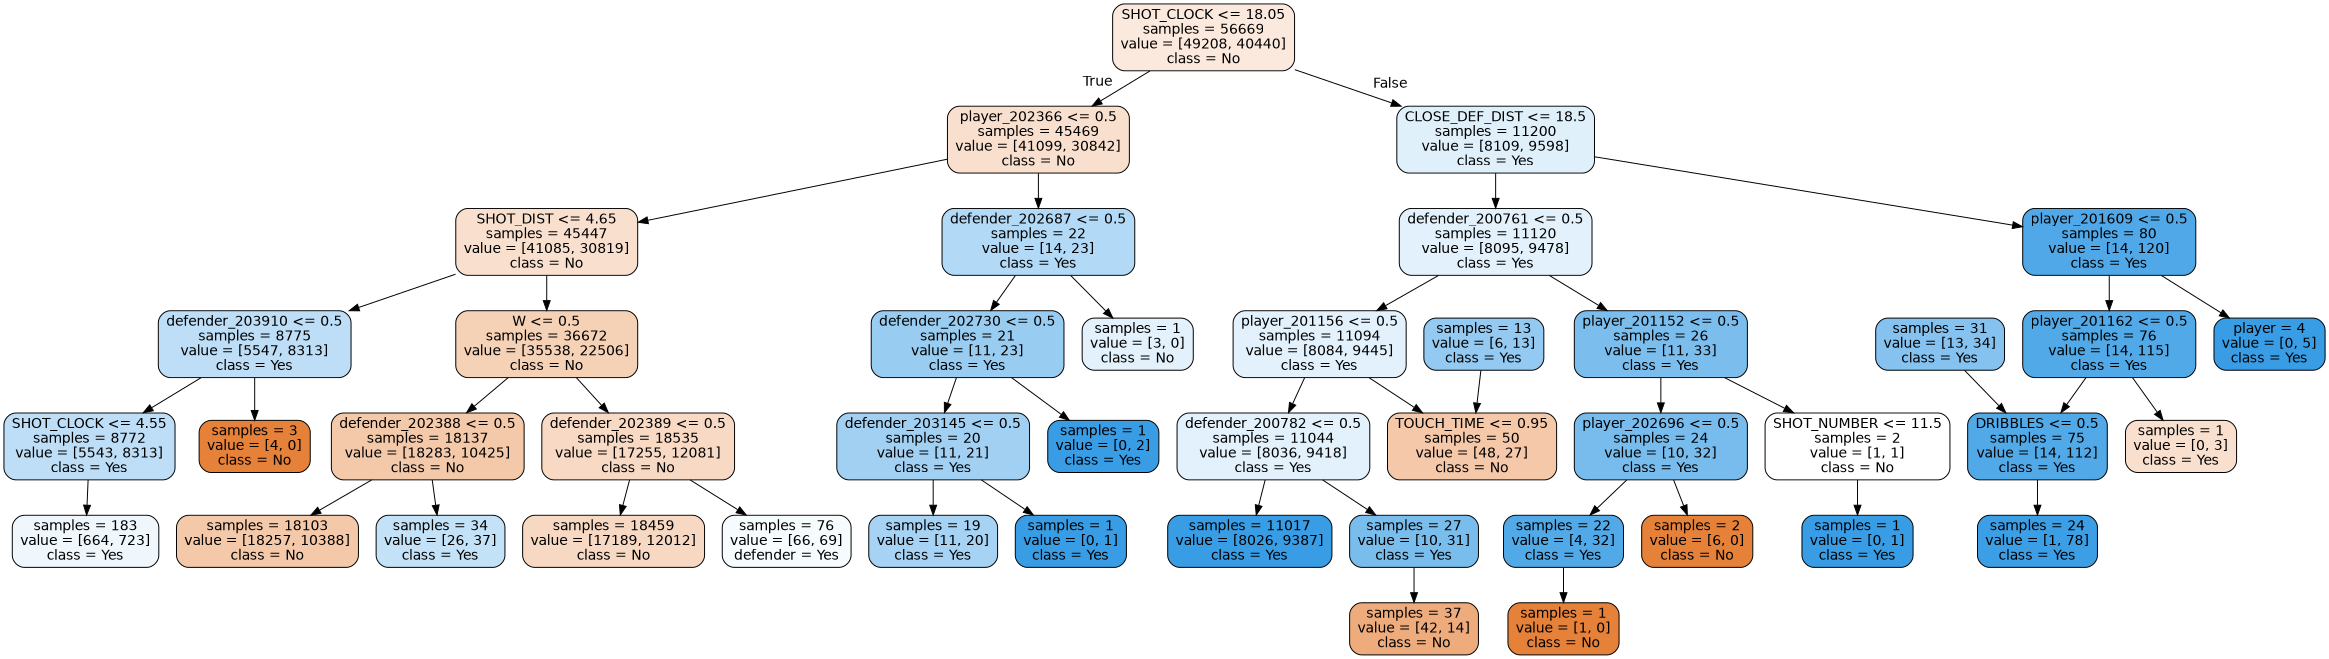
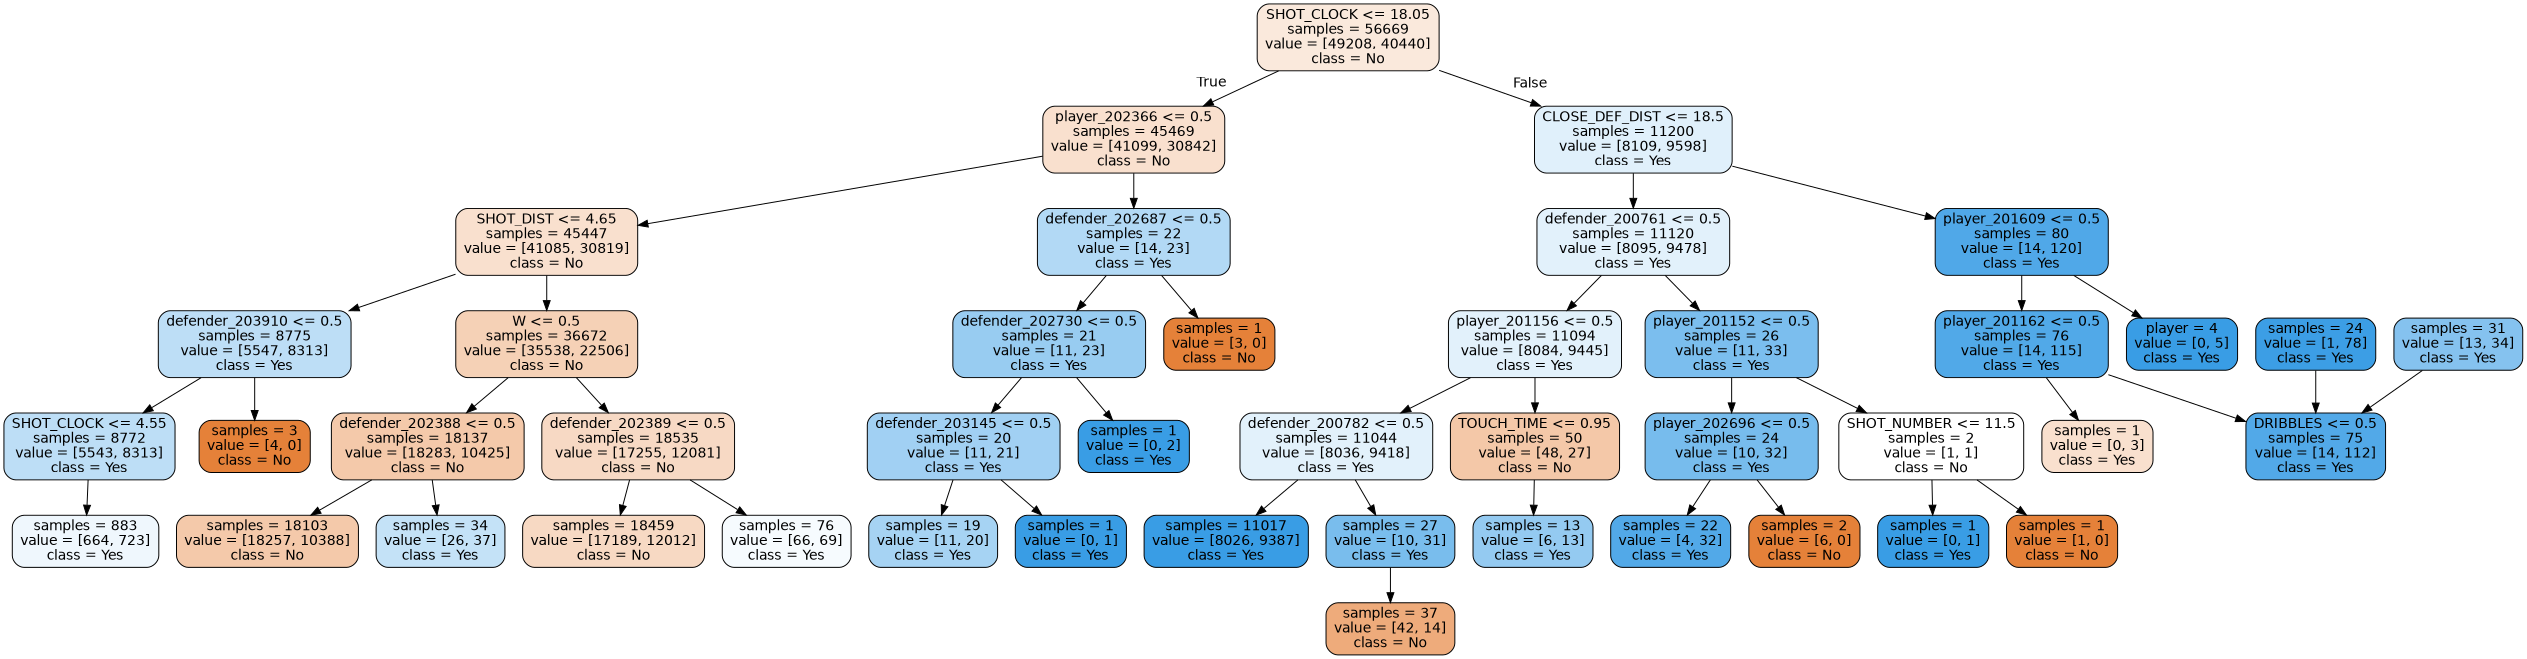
(1138, 344) -> (1219, 344)
(1479, 387) -> (1534, 492)
(2037, 492) -> (2316, 387)
(86, 541) -> (86, 541)
(787, 541) -> (787, 541)
(1564, 580) -> (1998, 495)
